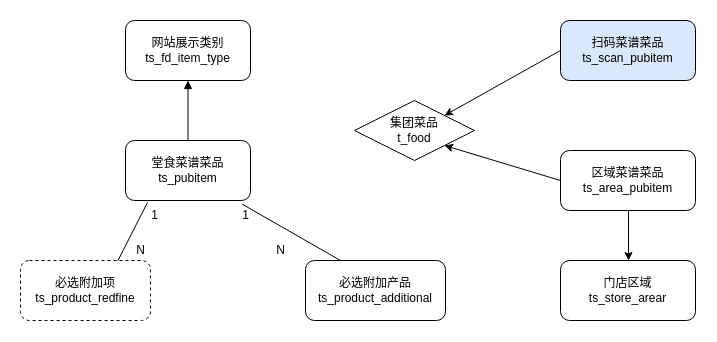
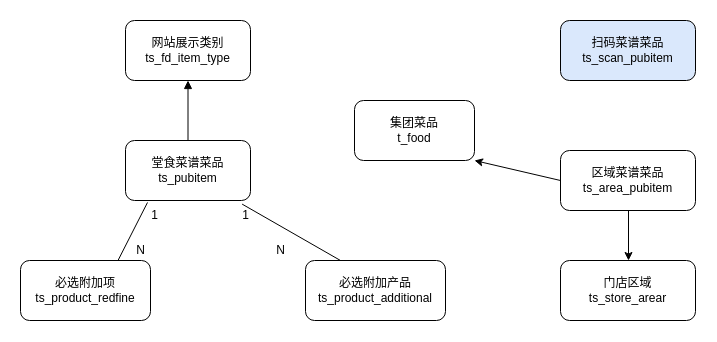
(505, 81) -> none
(415, 131) -> (415, 131)
(86, 291) -> (86, 291)
